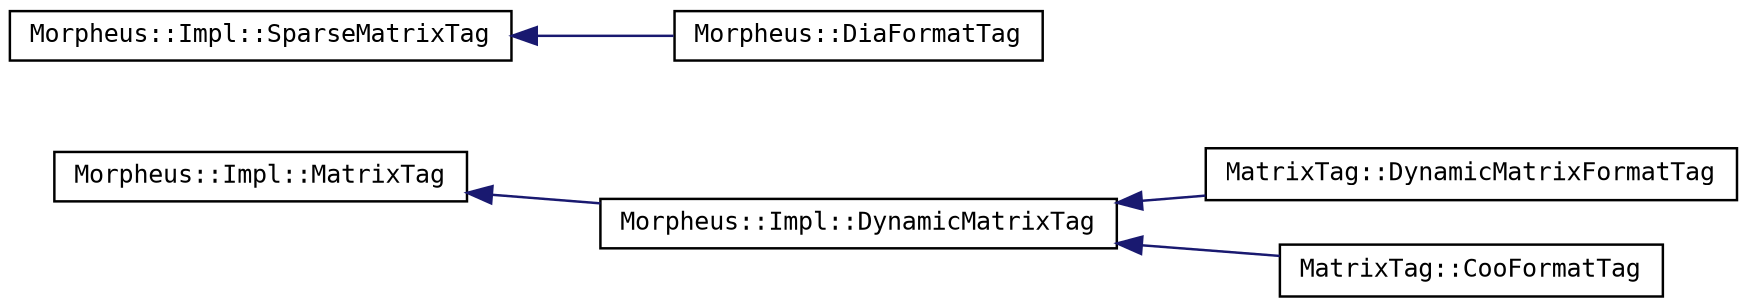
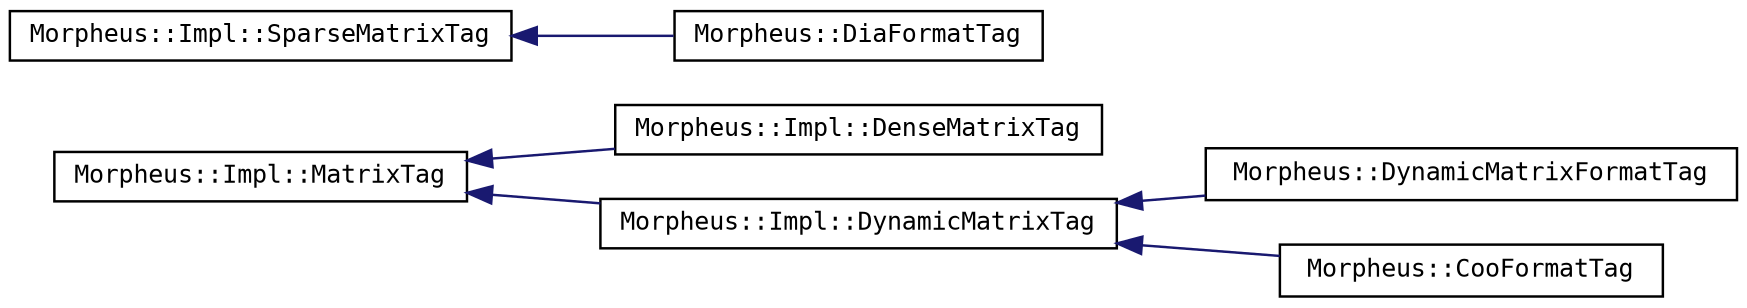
none -> (859, 130)
(1471, 174) -> (1471, 174)
(1471, 271) -> (1471, 271)
